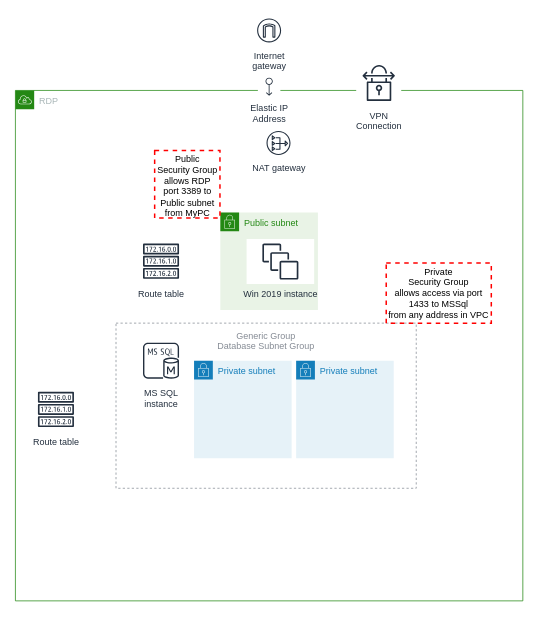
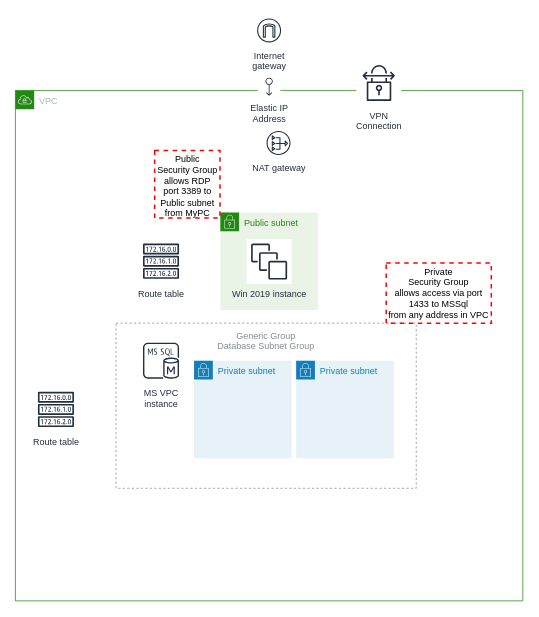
(47, 101) -> (47, 101)
(280, 261) -> (269, 261)
(161, 399) -> (161, 399)
